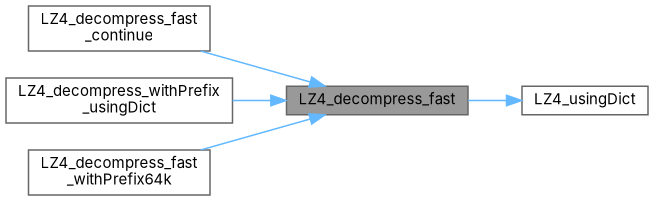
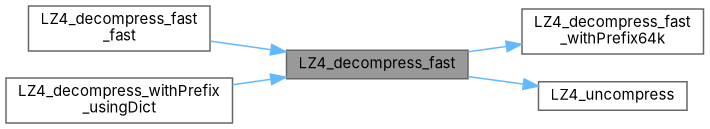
(119, 28) -> (119, 28)
(585, 100) -> (613, 96)
(255, 134) -> (487, 49)
